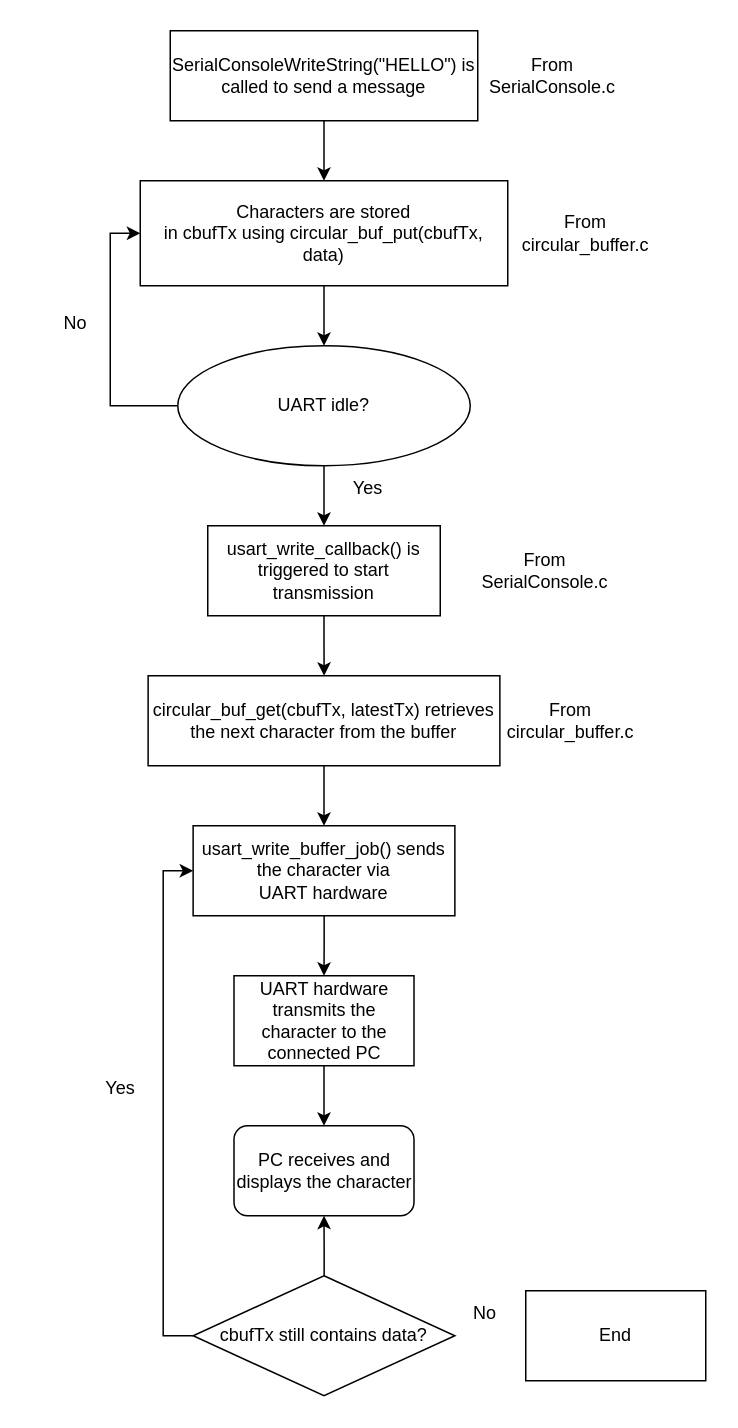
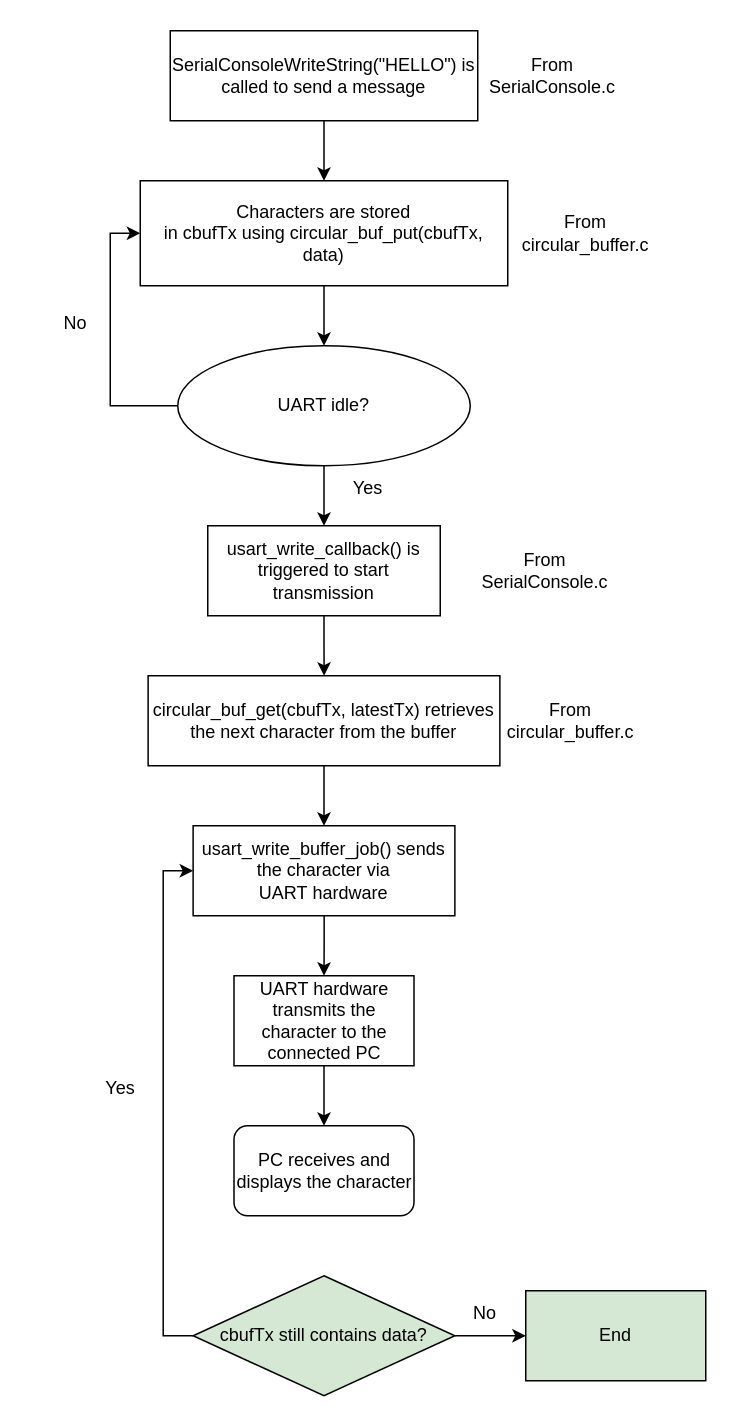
(324, 1251) -> (485, 1336)
(324, 1336) -> (324, 1336)
(616, 1336) -> (616, 1336)
